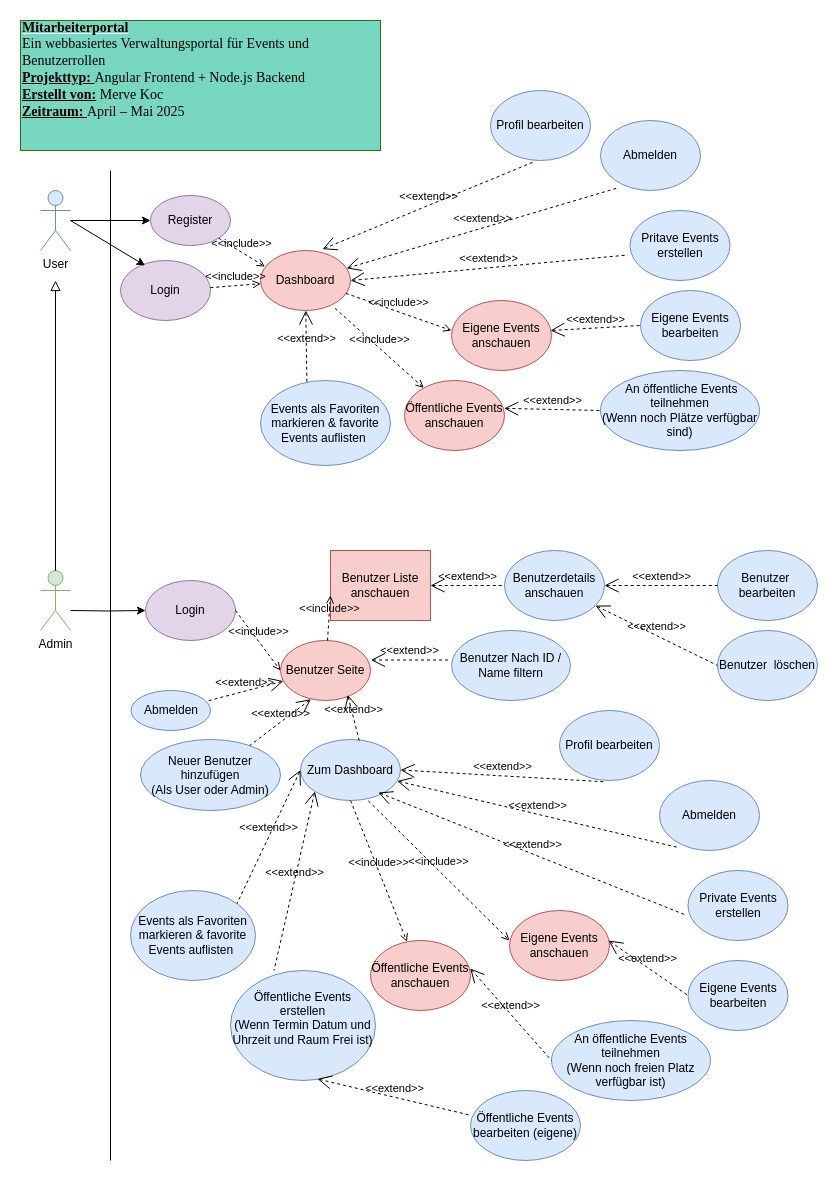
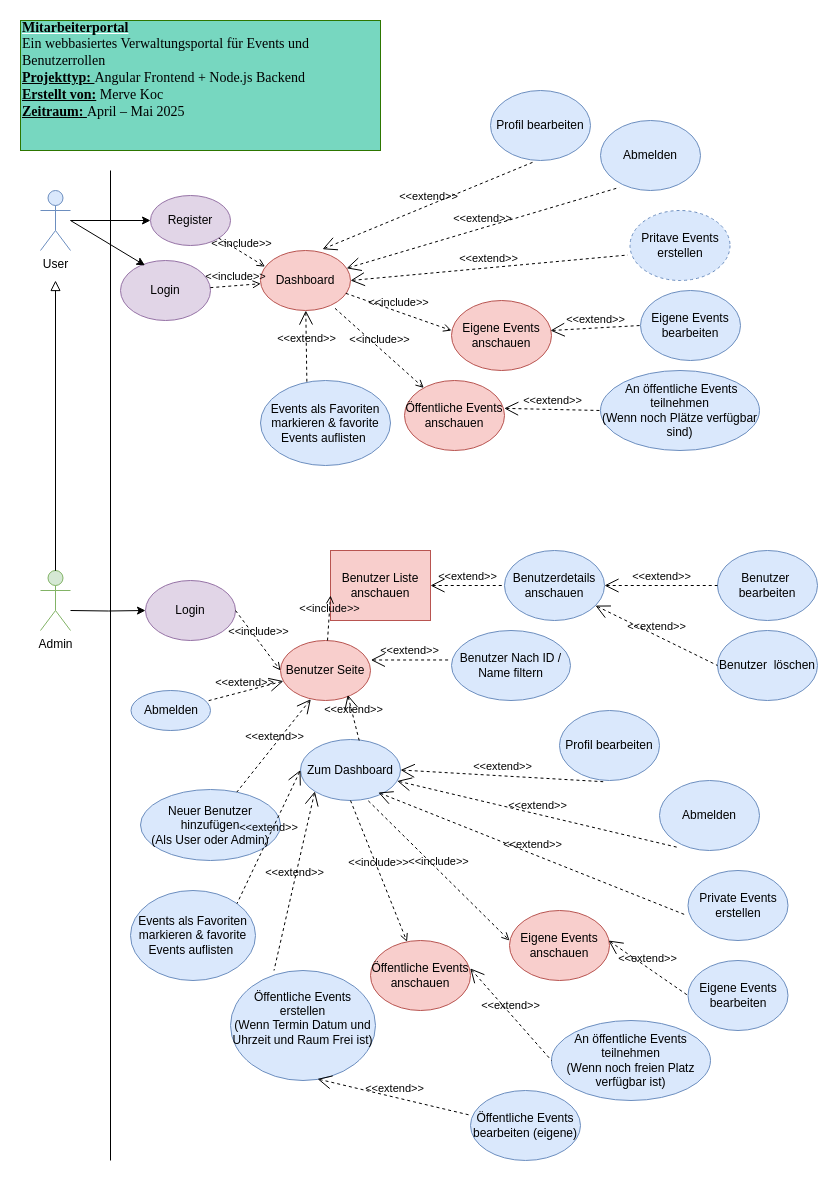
(680, 246) -> (680, 246)
(211, 775) -> (211, 825)
